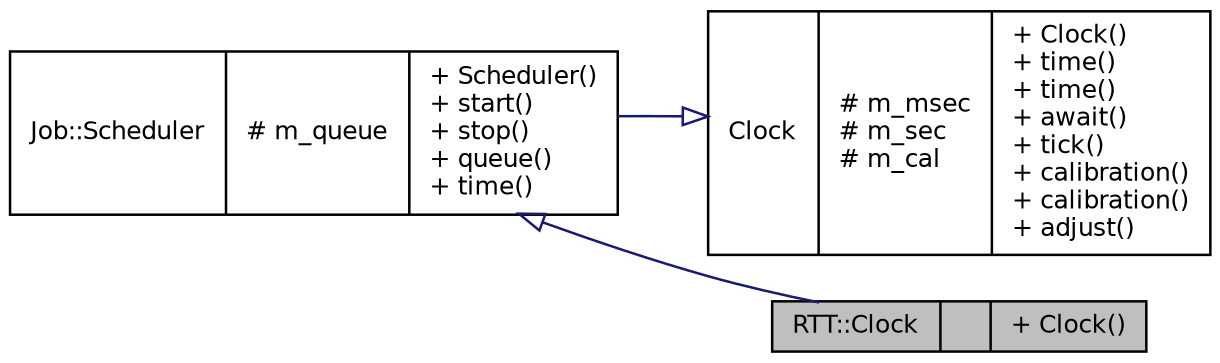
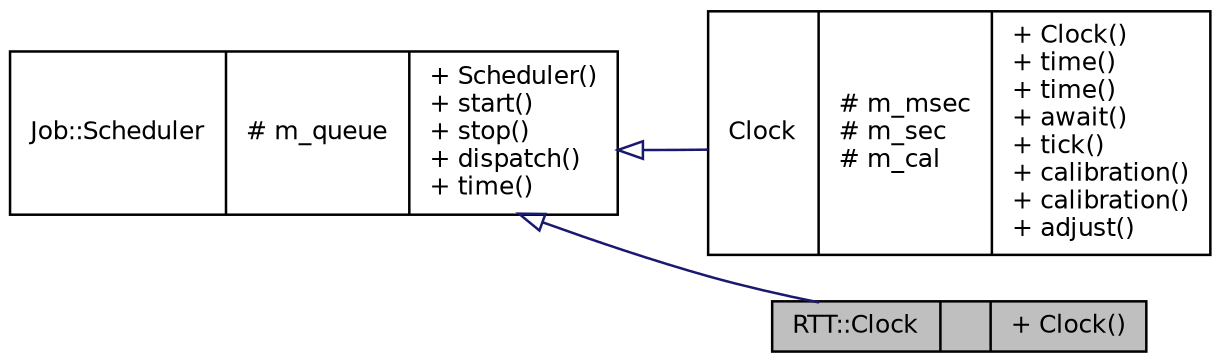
(650, 116) -> (676, 150)
(491, 159) -> (506, 159)
